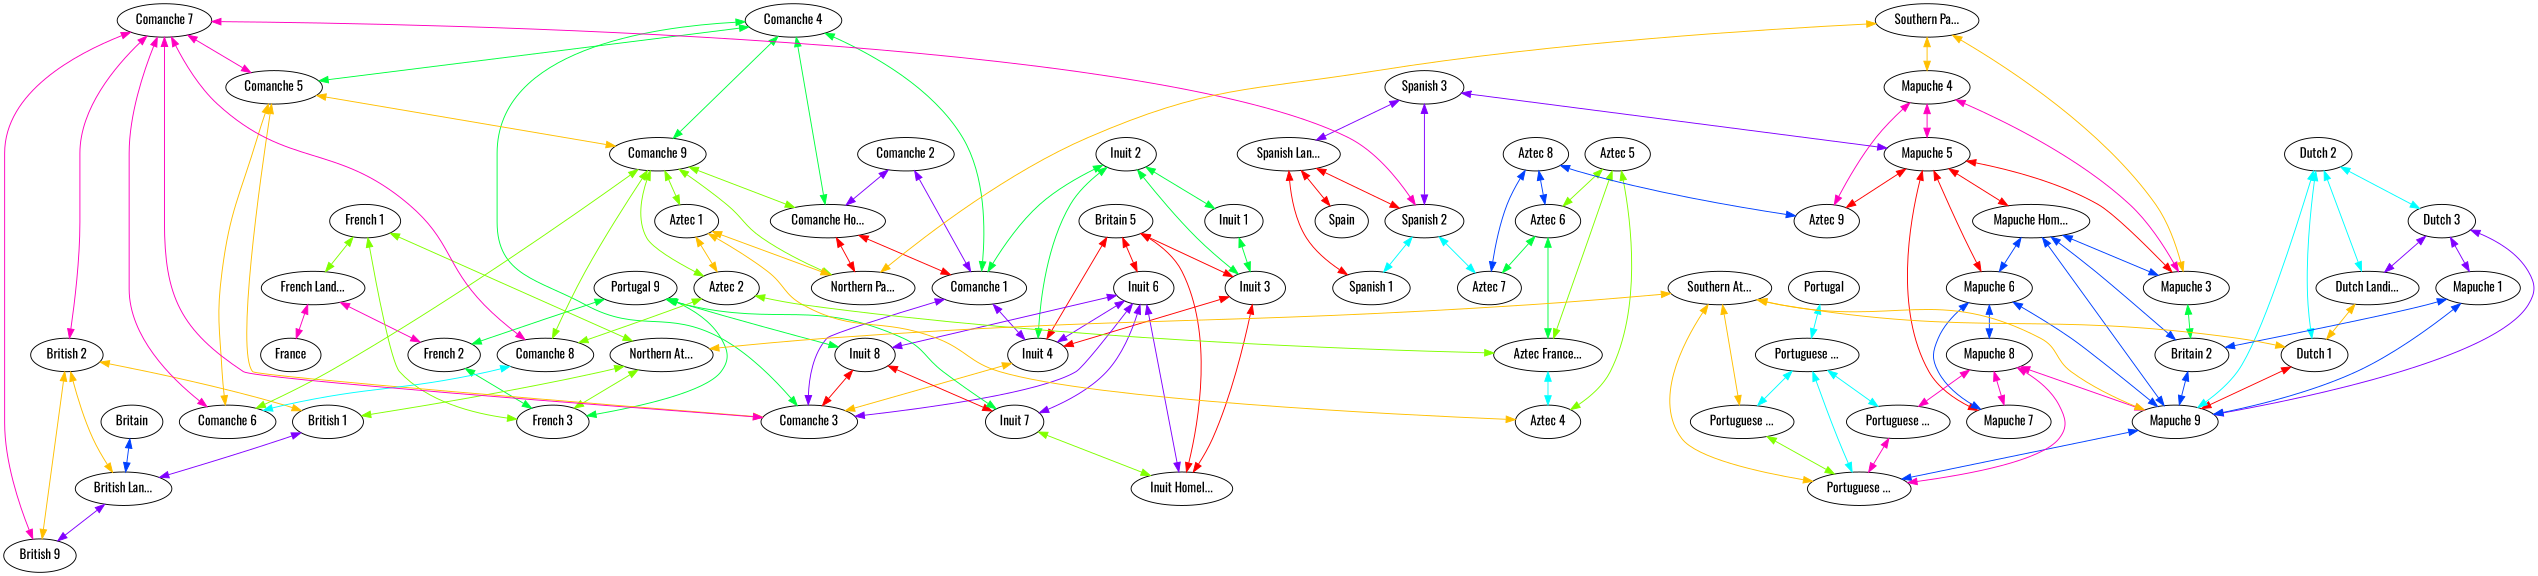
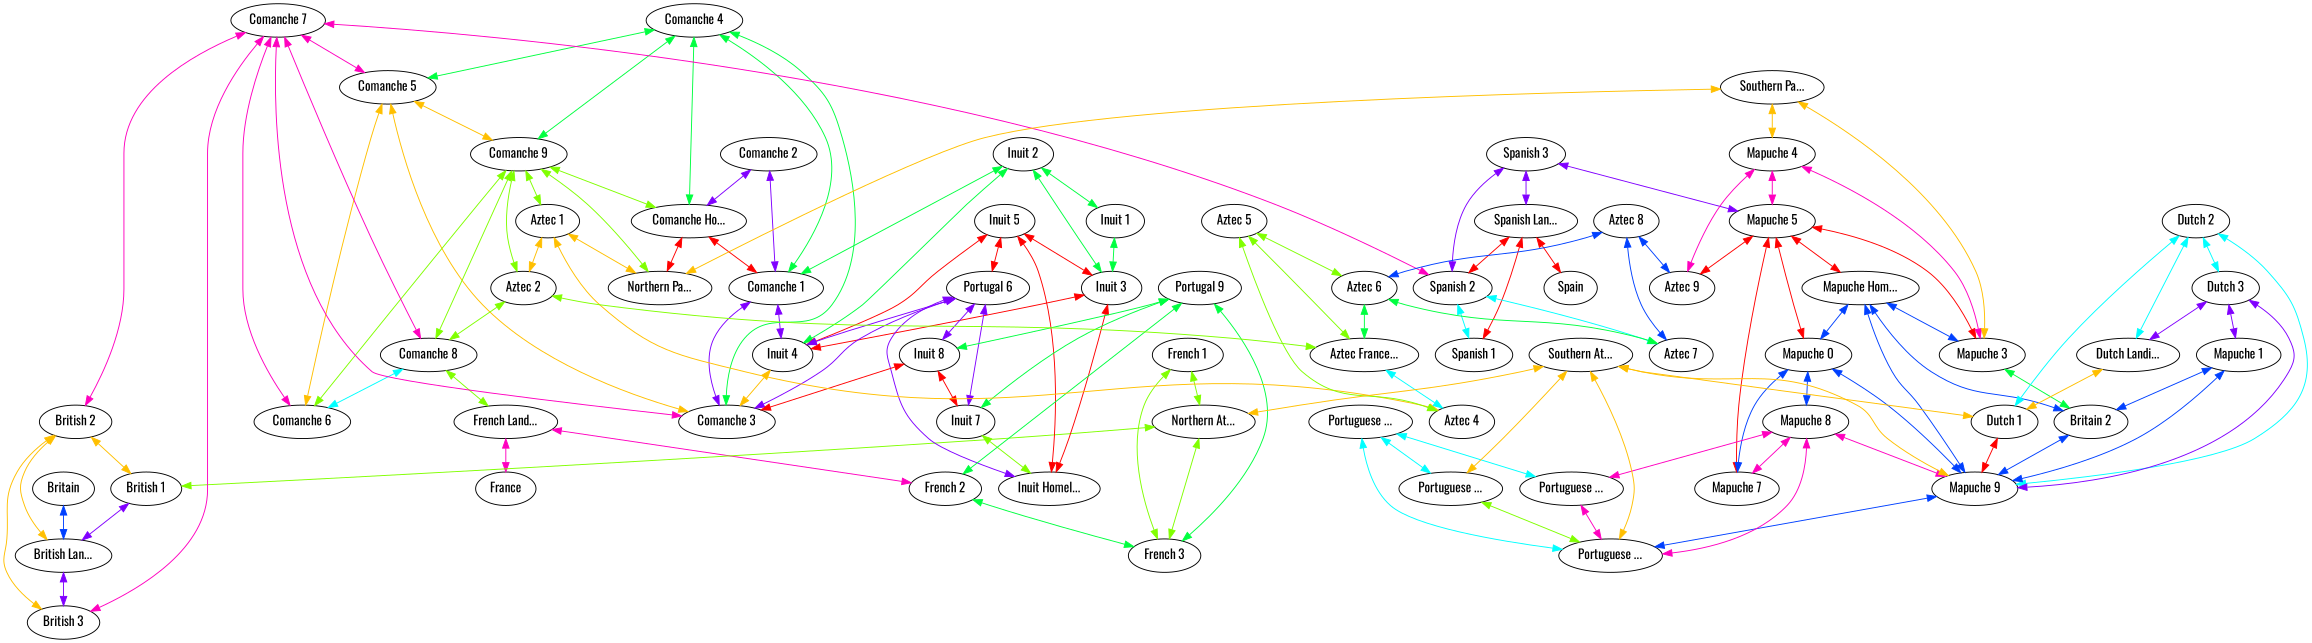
(1116, 221) -> (1005, 221)
(339, 254) -> (461, 383)
(1144, 288) -> (988, 288)
(1824, 288) -> none
(1989, 288) -> (1809, 355)
(40, 556) -> (64, 623)
